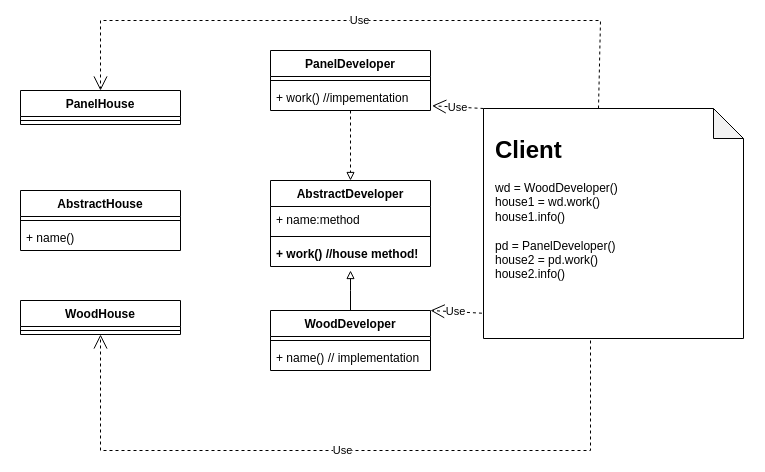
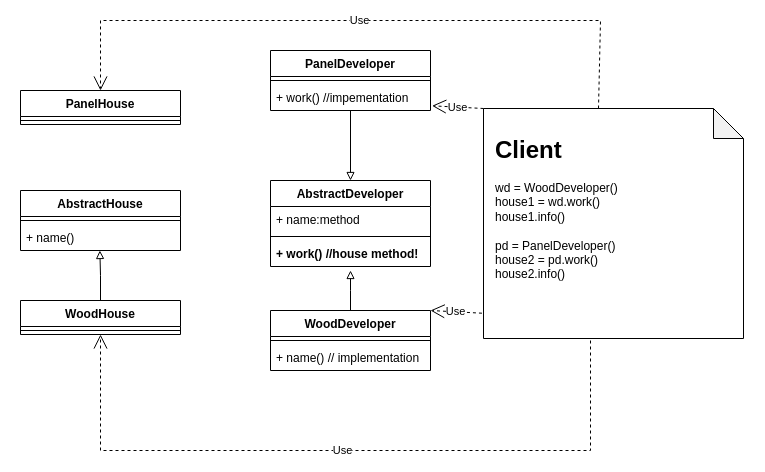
(351, 142) -> (351, 142)
none -> (101, 281)
